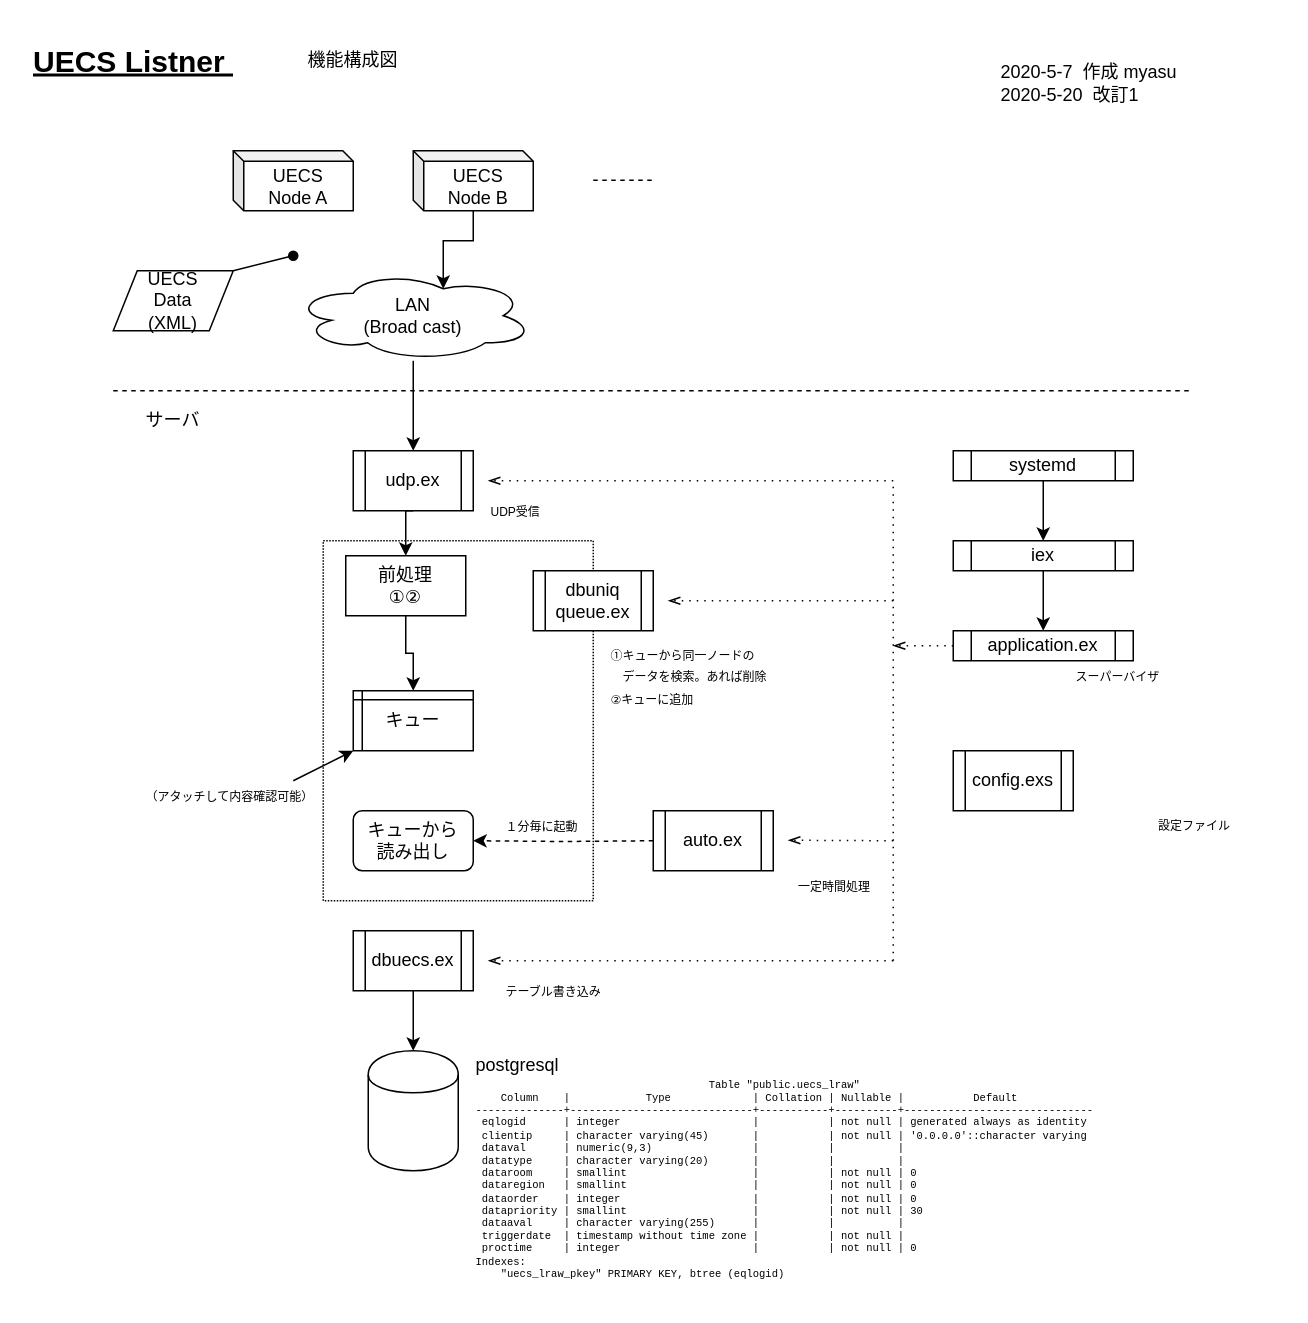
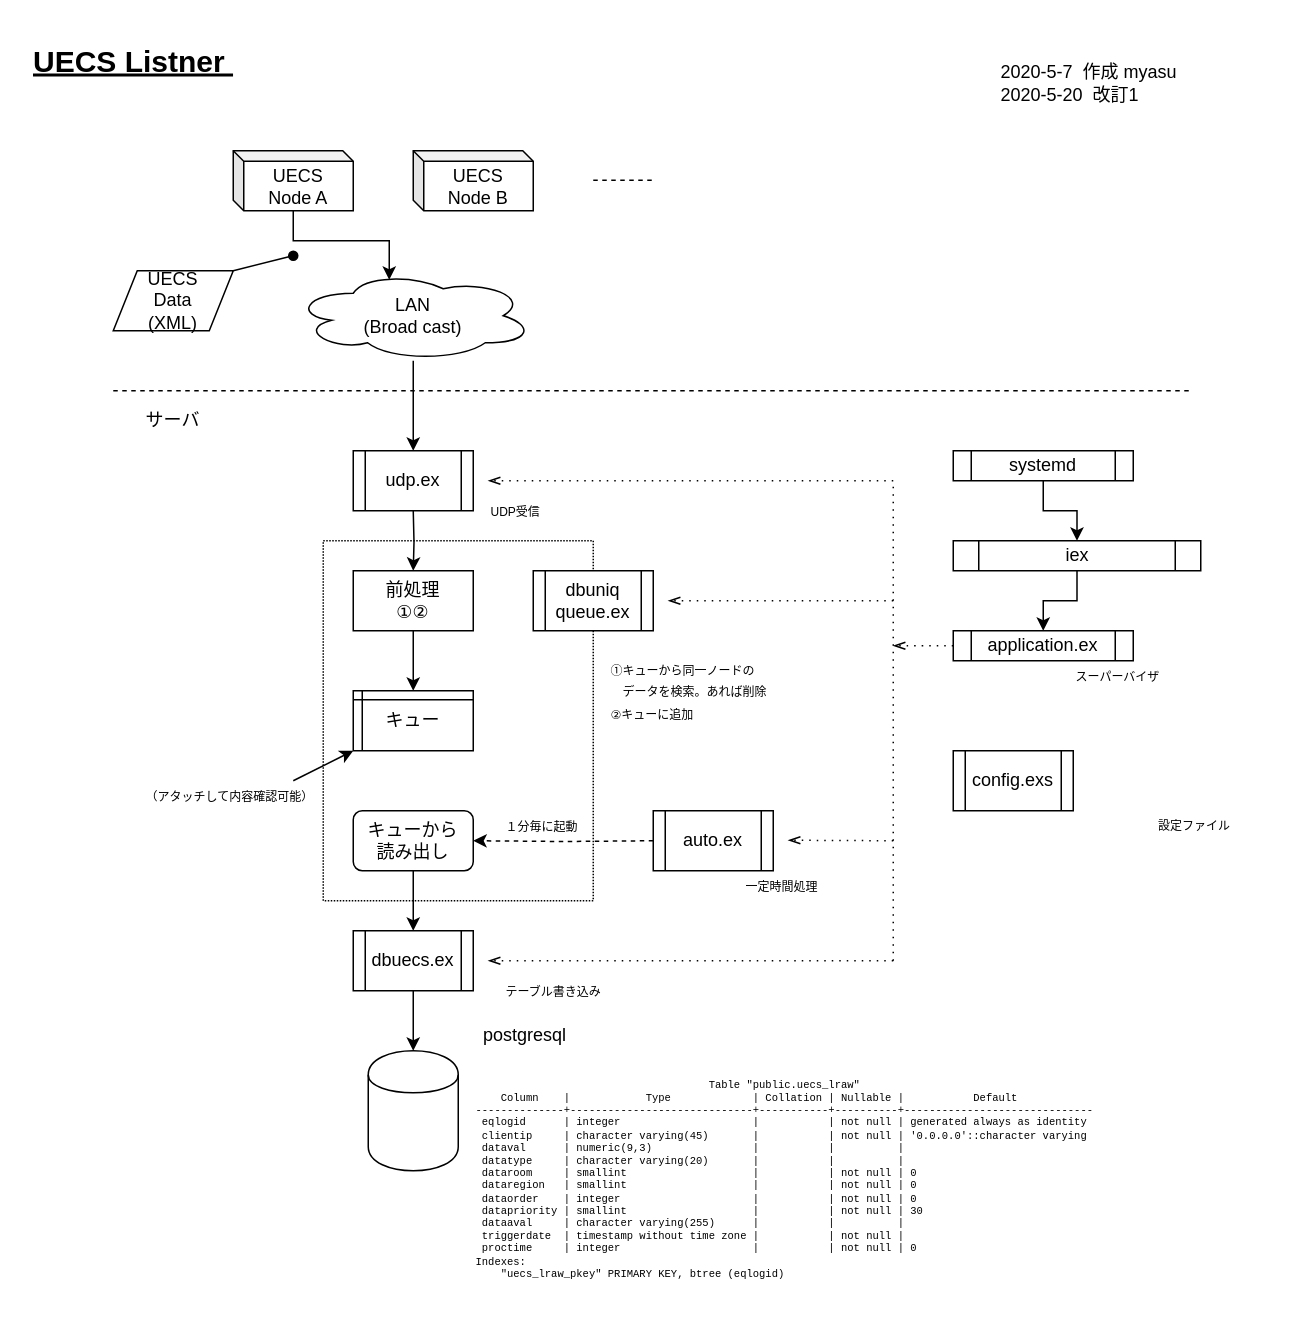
(353, 61) -> none
none -> (340, 241)
(454, 241) -> none
(1043, 556) -> (1077, 556)
(406, 586) -> (413, 601)
(698, 676) -> (698, 691)
(856, 886) -> (803, 886)
none -> (413, 896)
(533, 1066) -> (541, 1036)
